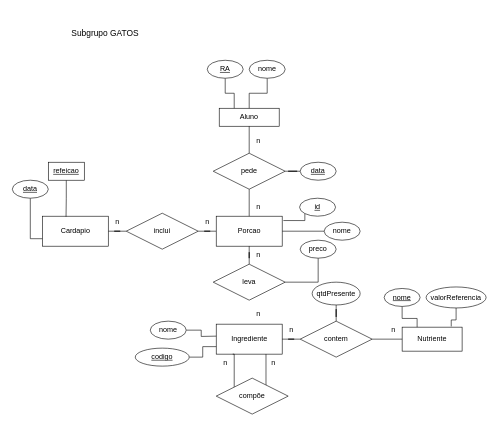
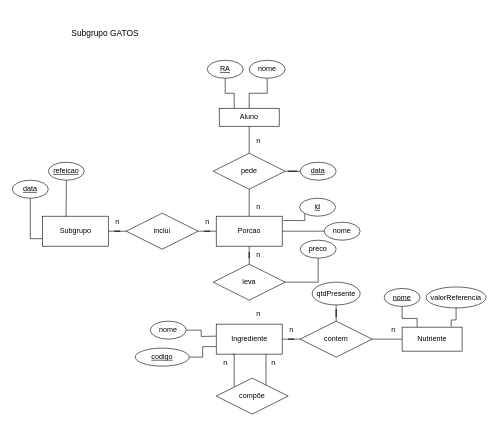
(66, 171) -> (66, 171)
(76, 231) -> (76, 231)
